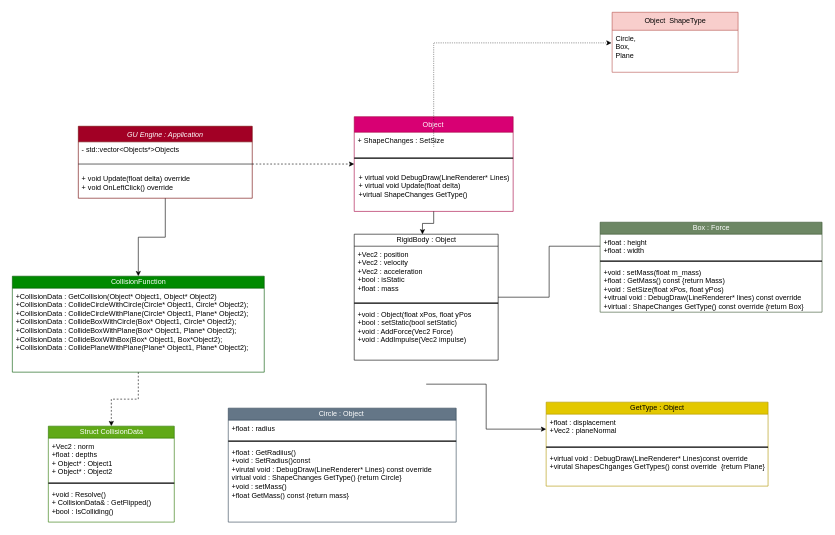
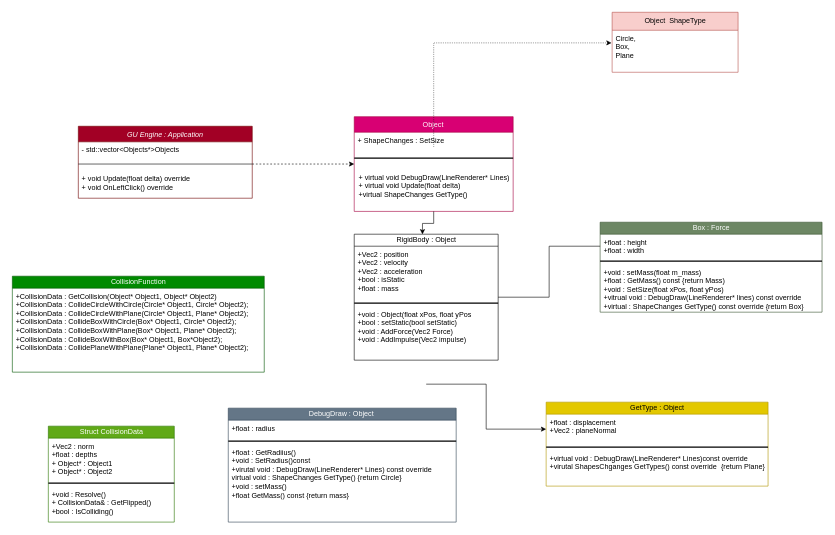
(138, 237) -> none
(343, 414) -> (343, 414)
(111, 420) -> none
